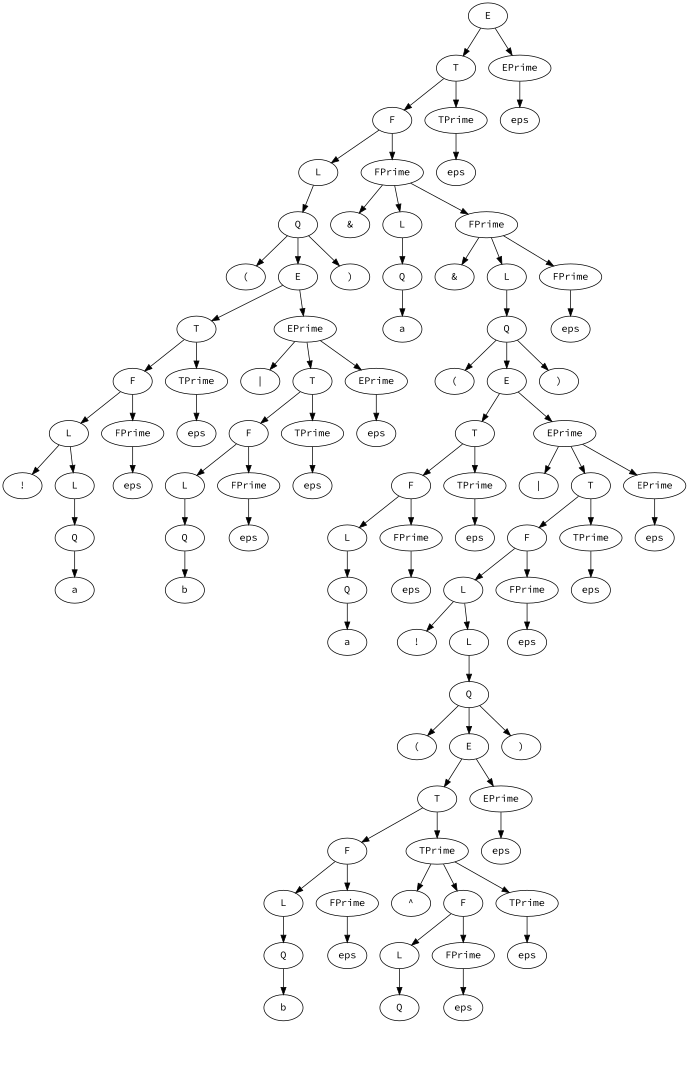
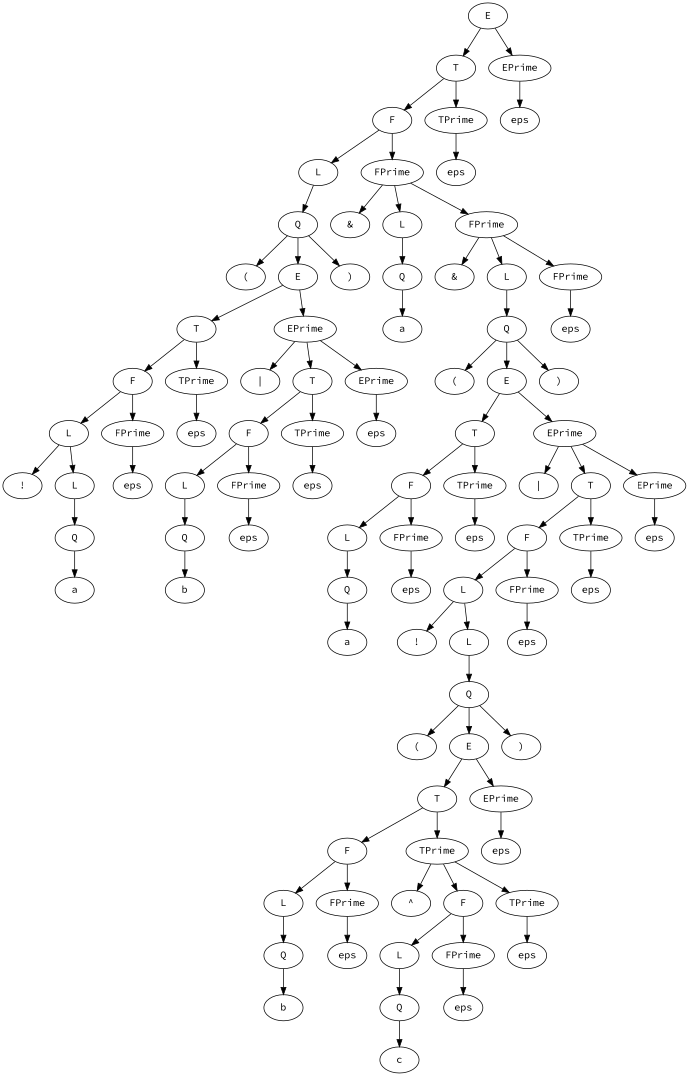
none -> (399, 1060)
